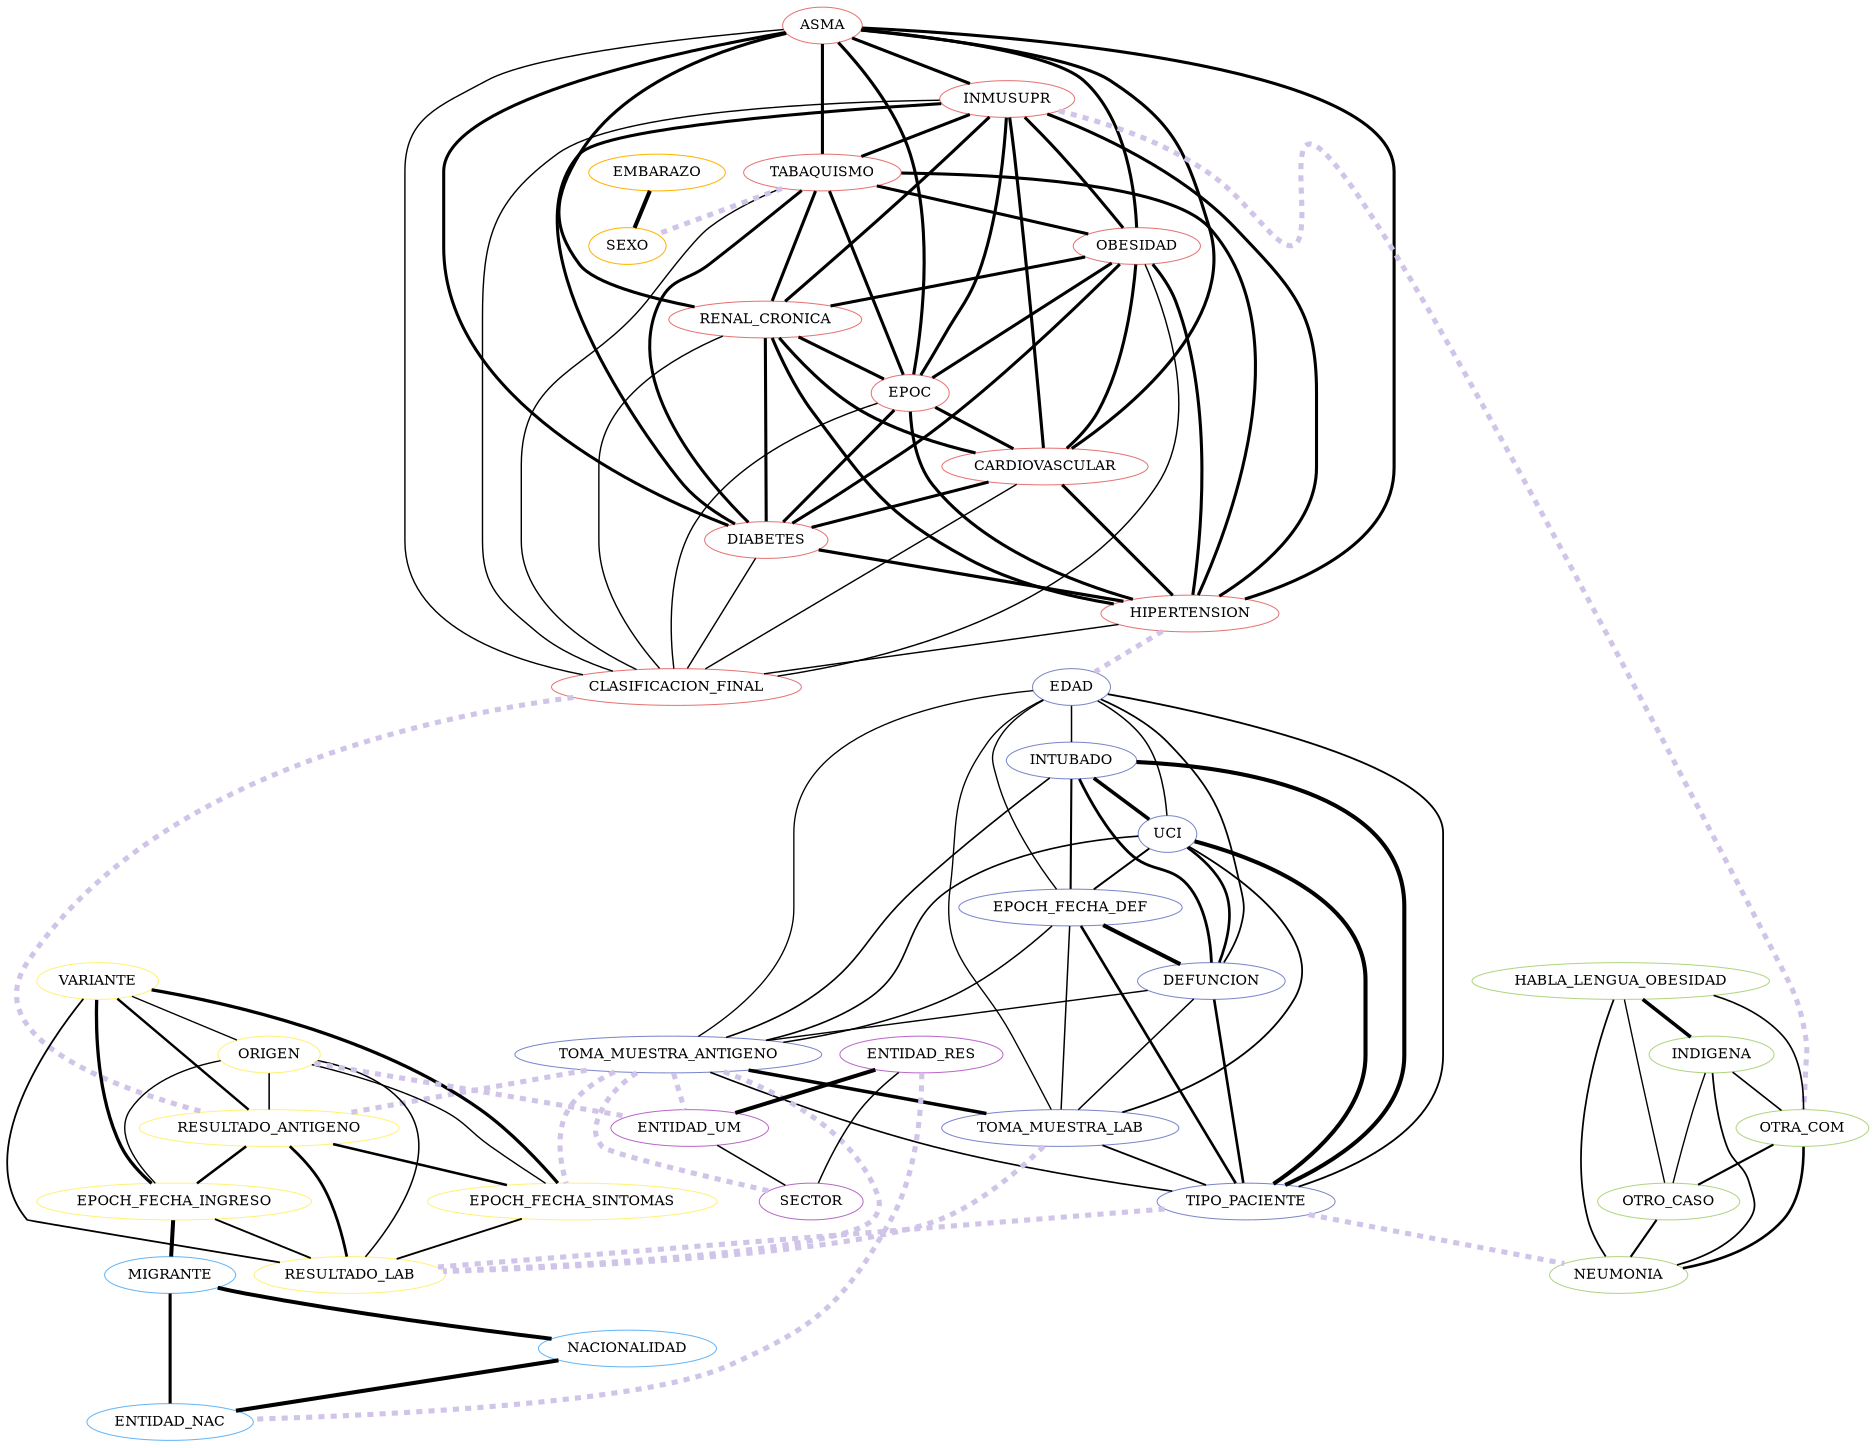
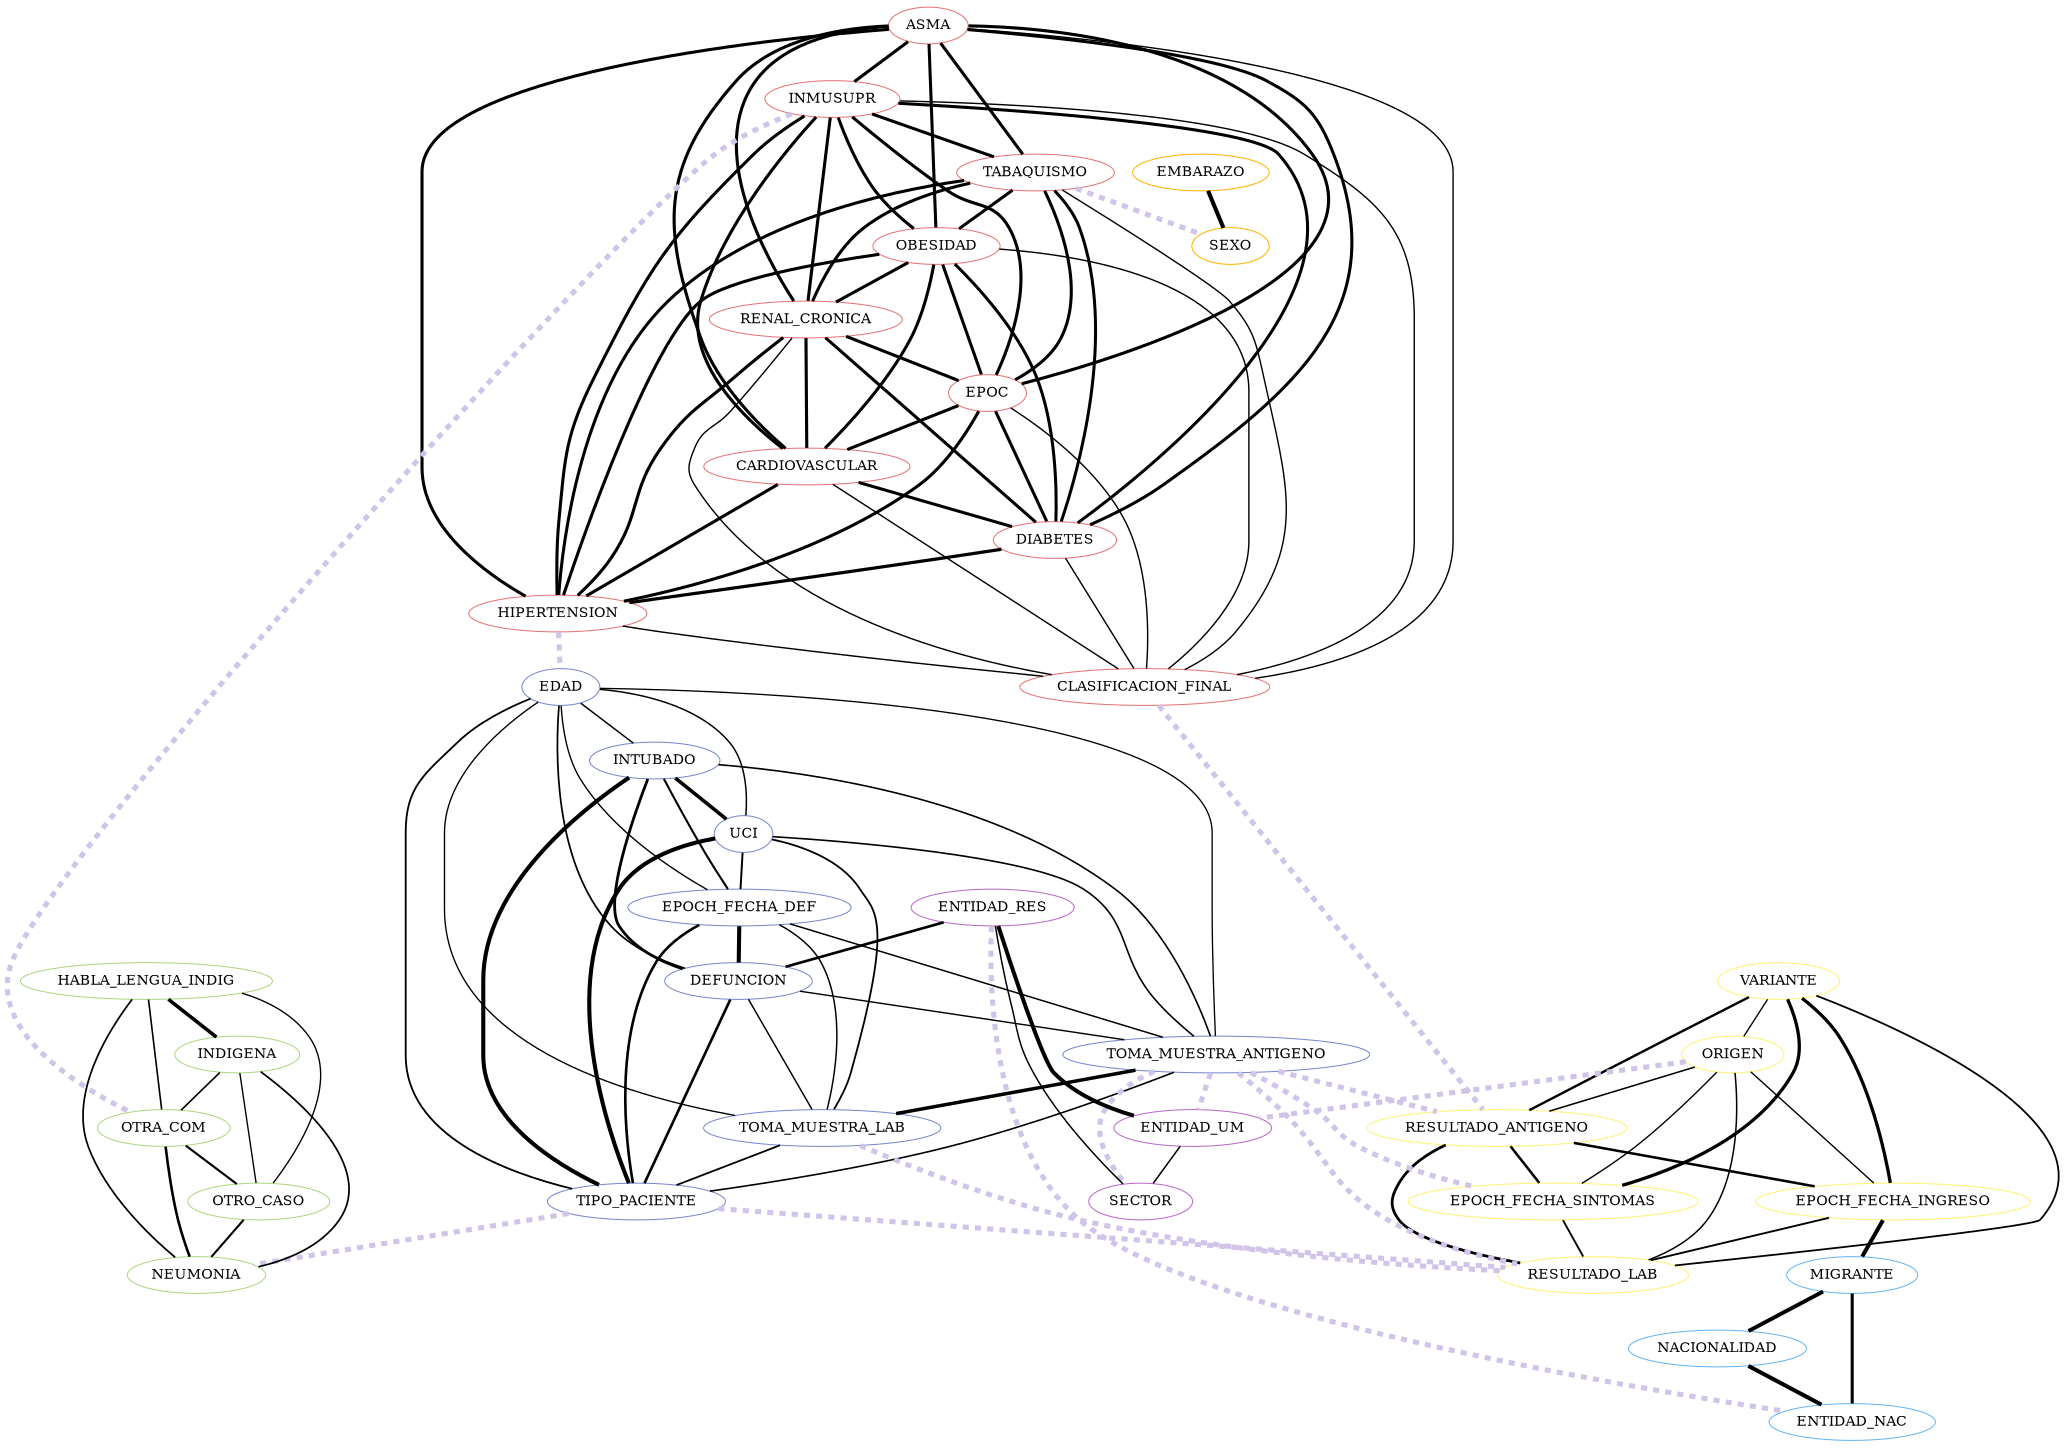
(1228, 898) -> (849, 949)
(1621, 981) -> (146, 981)
